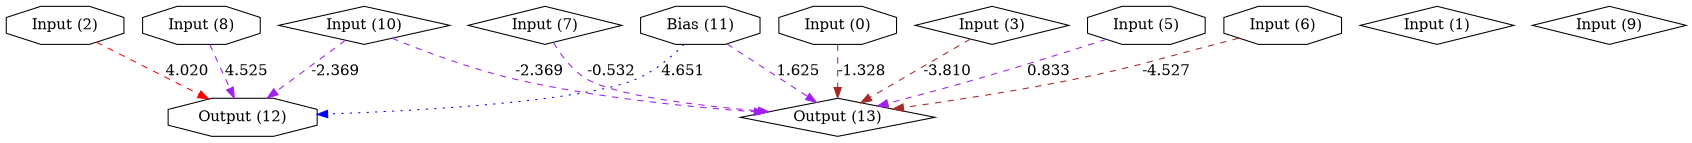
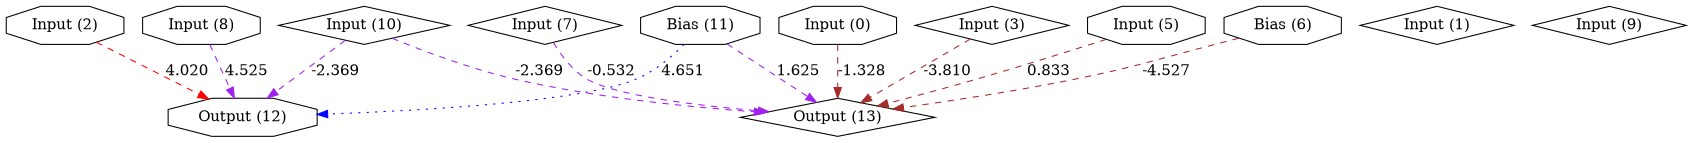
(1283, 25) -> (1283, 25)
(998, 73) -> (998, 73)
